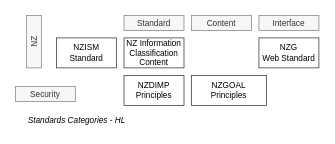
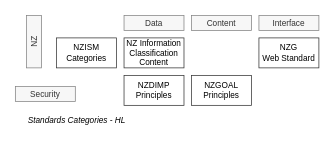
(154, 23) -> (154, 23)
(87, 53) -> (87, 53)
(229, 90) -> (222, 90)
